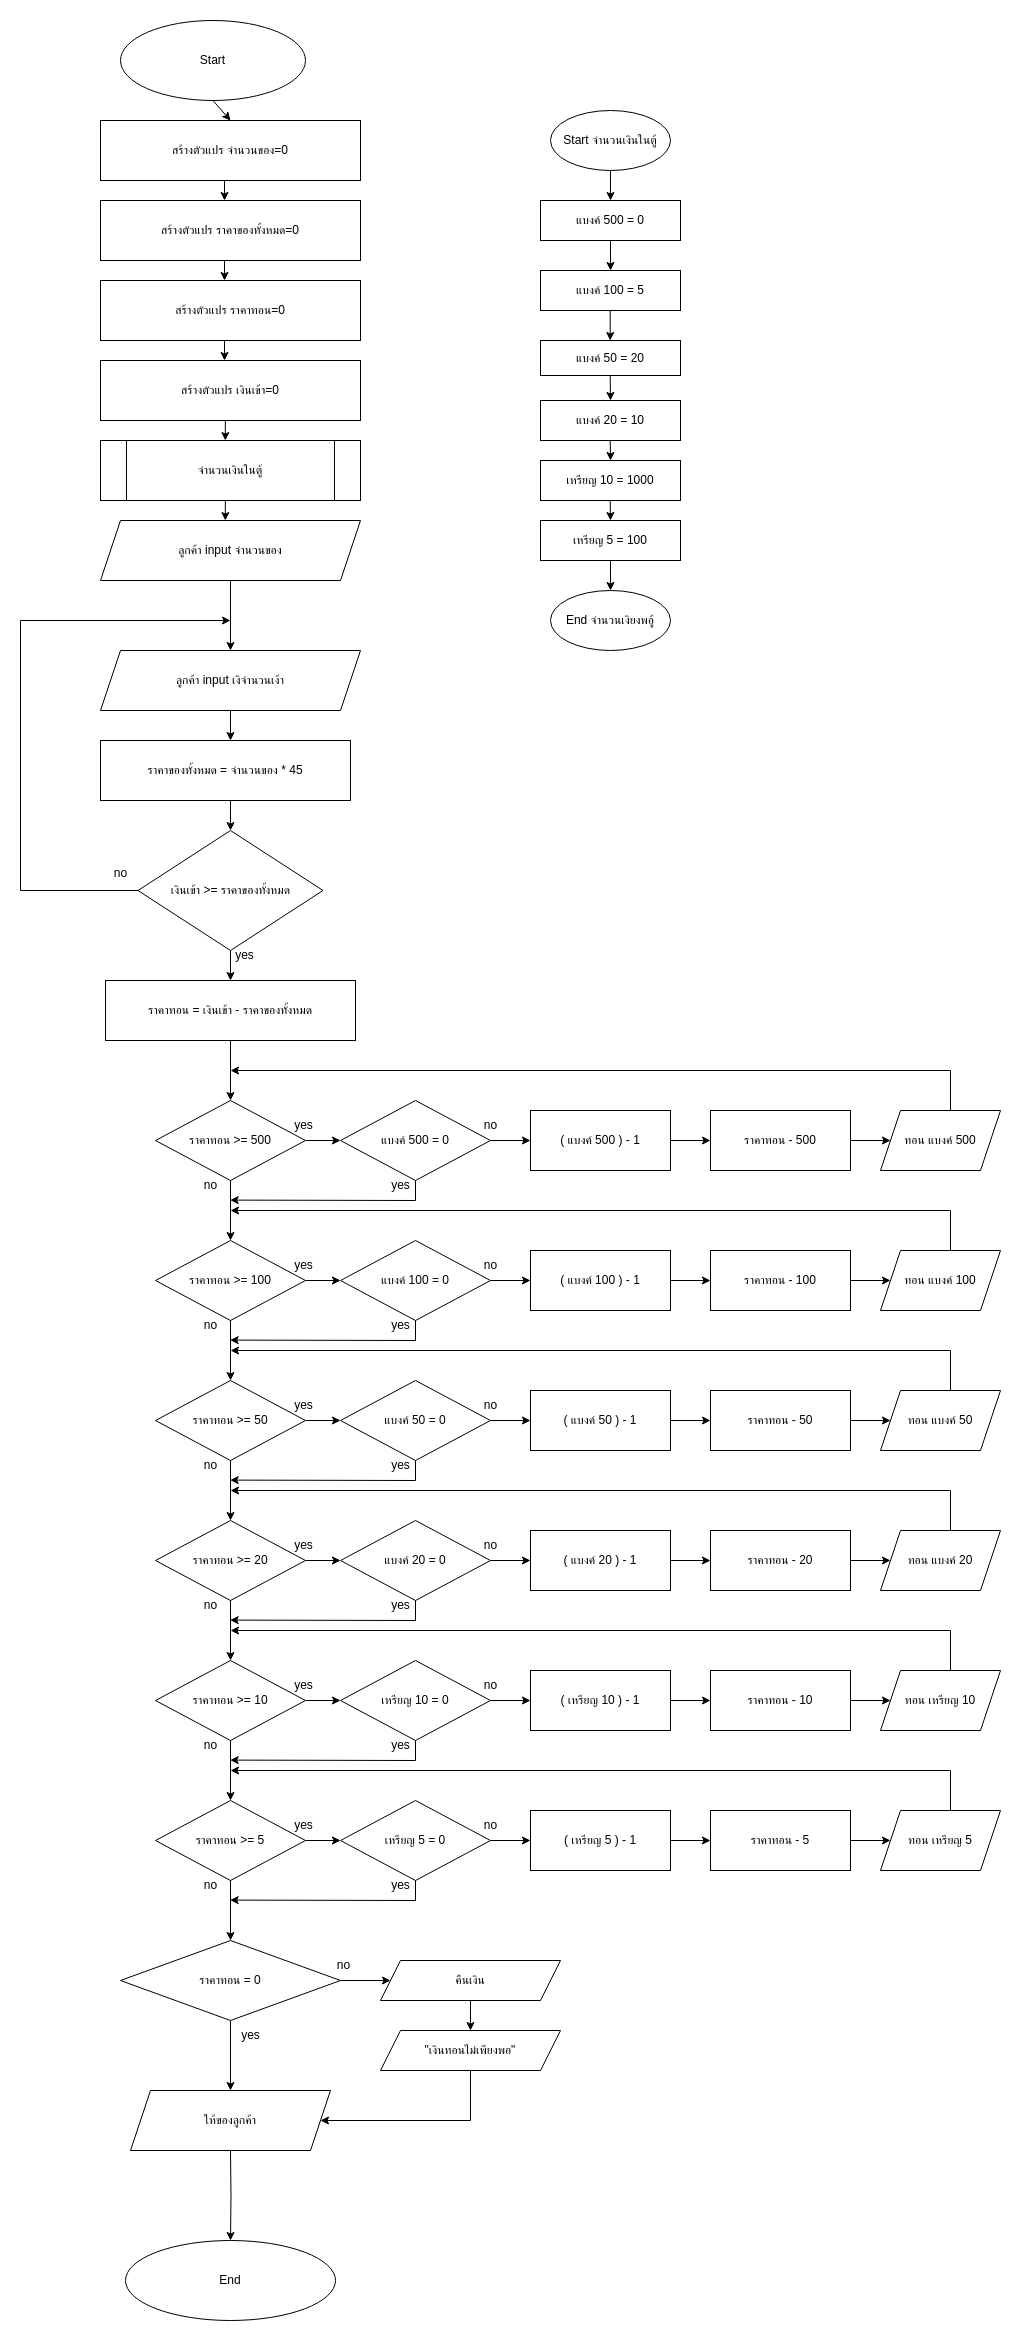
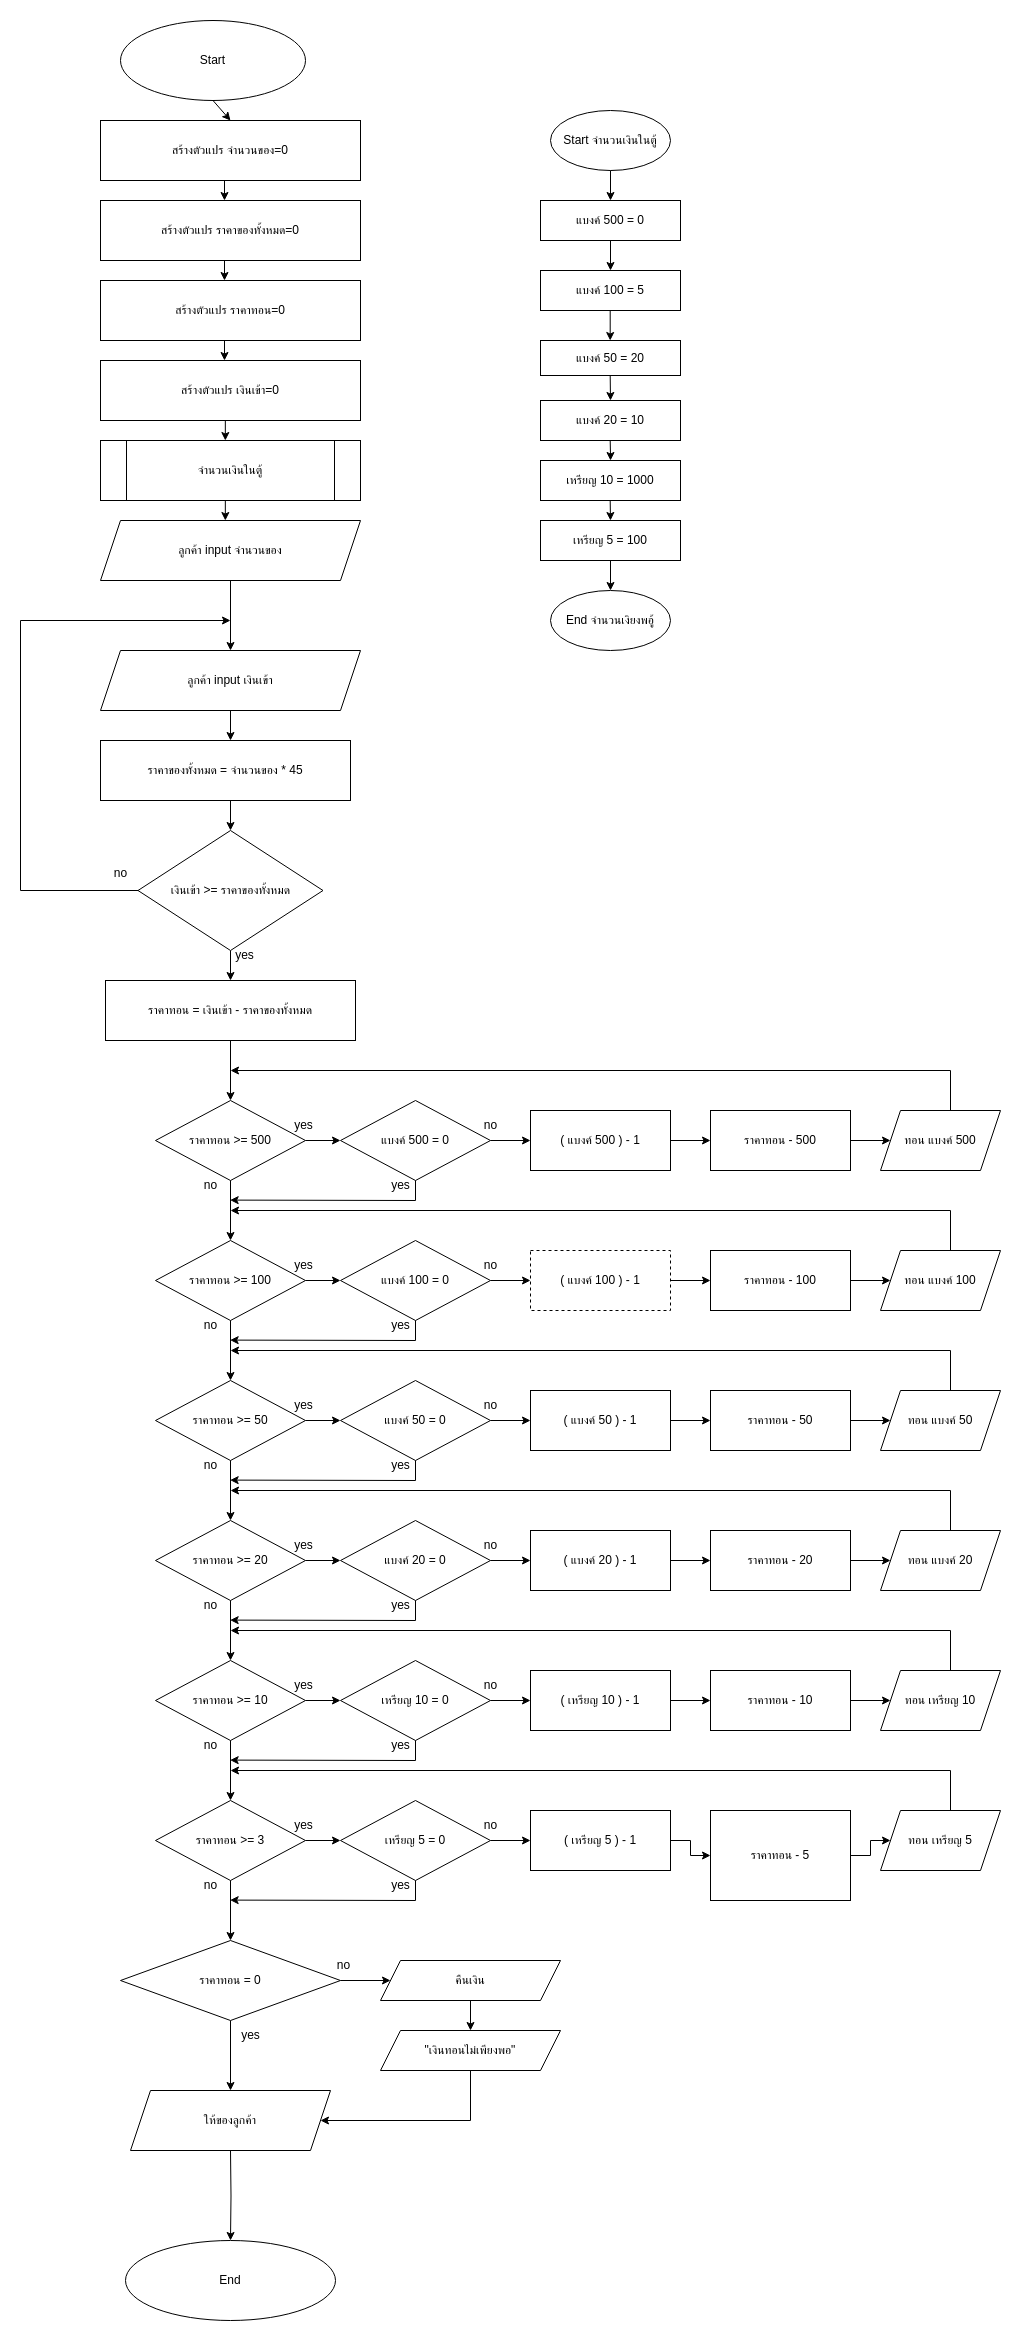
(231, 681) -> (231, 681)
(601, 1281) -> (601, 1281)
(231, 1841) -> (231, 1841)
(781, 1841) -> (781, 1856)
